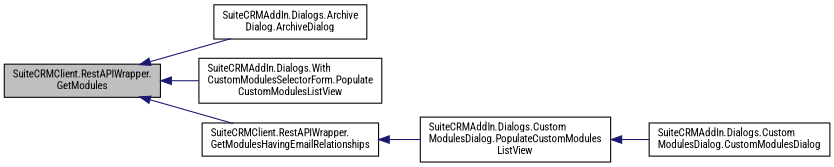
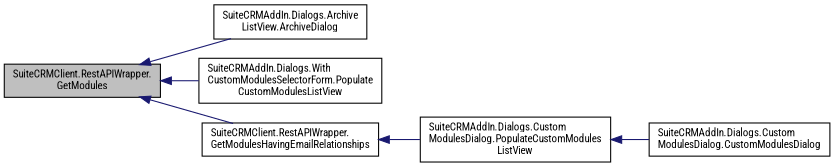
(290, 22) -> (290, 22)
